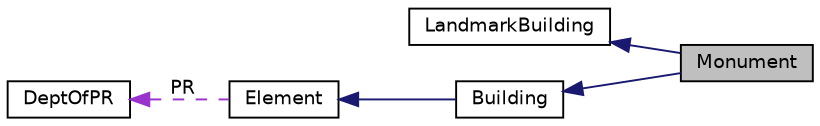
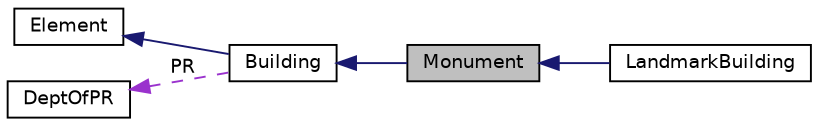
(655, 49) -> (584, 63)
(189, 99) -> (189, 79)
